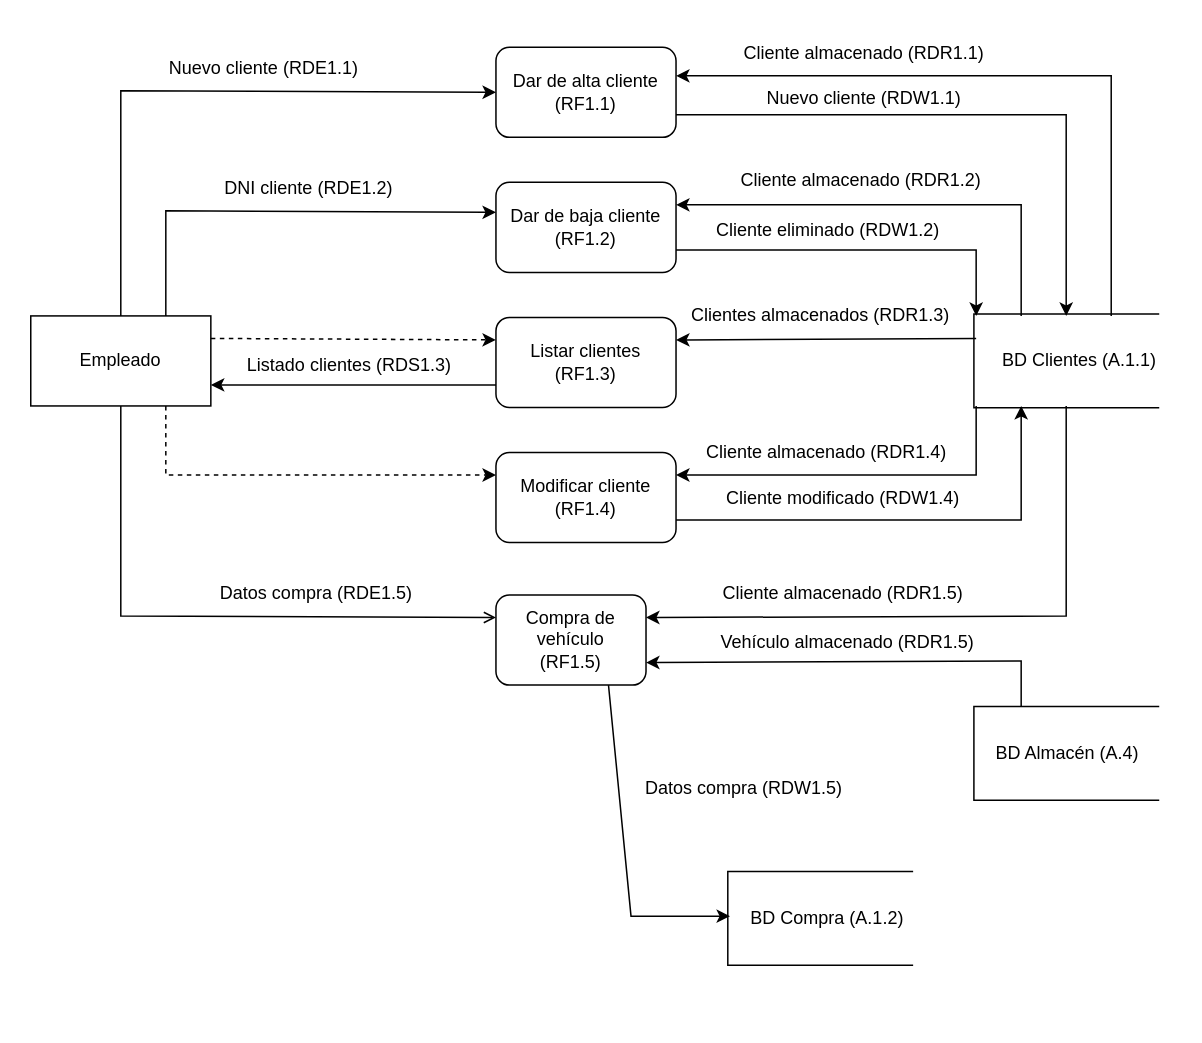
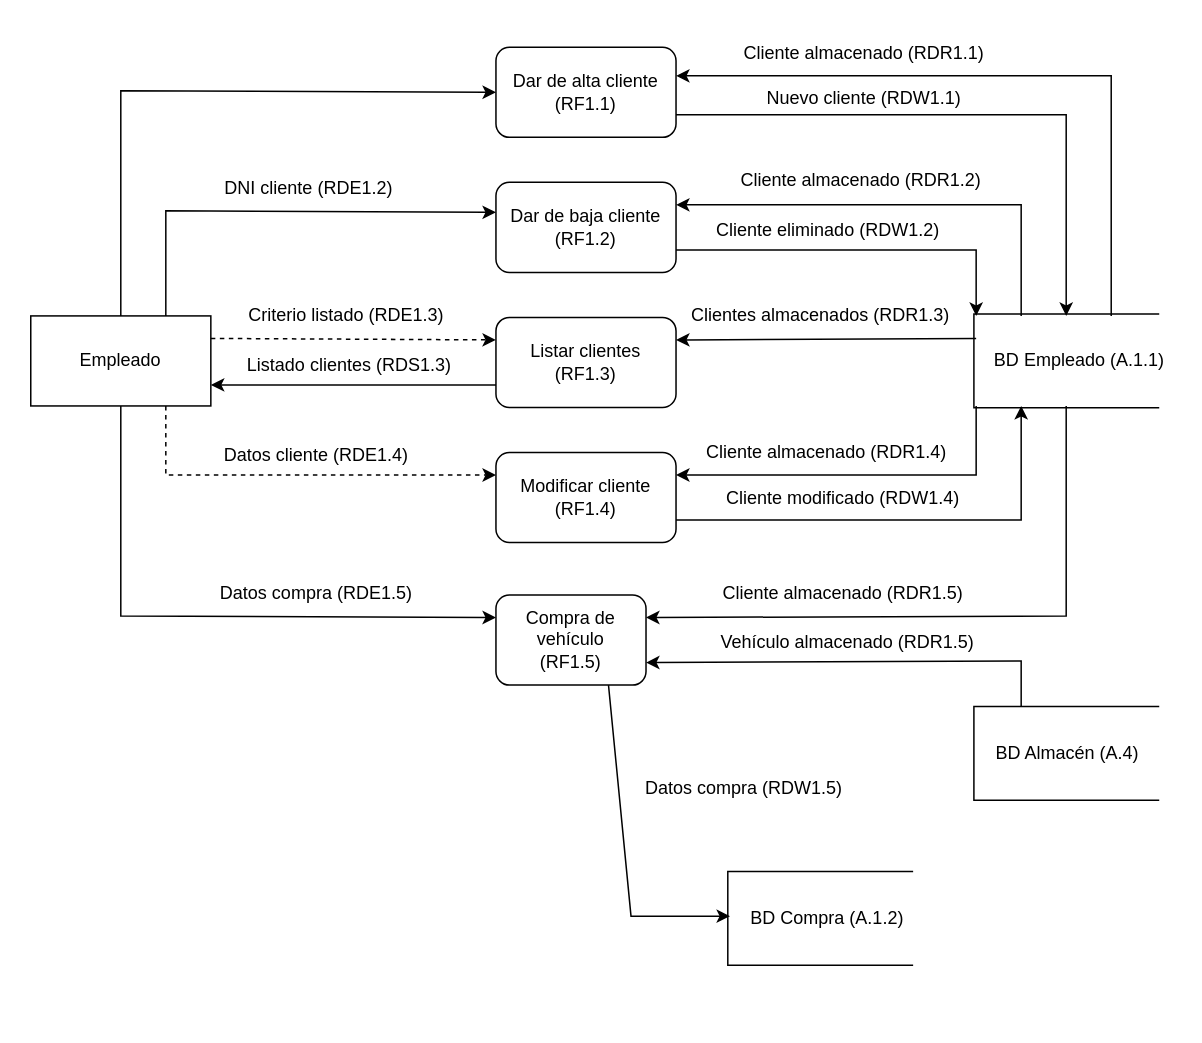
(263, 68) -> none
none -> (346, 316)
(1079, 361) -> (1079, 361)
none -> (316, 455)
(487, 617) -> (484, 617)
